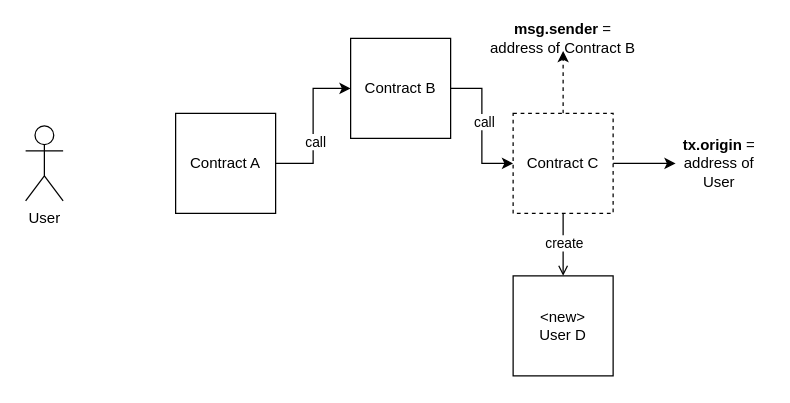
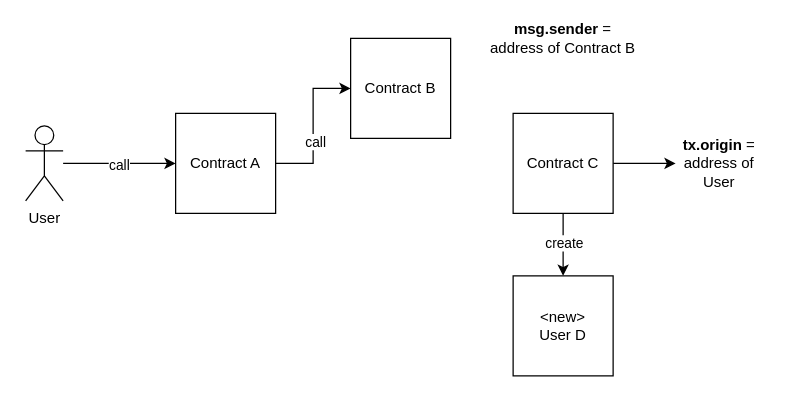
(563, 86) -> none
(482, 121) -> none
none -> (115, 163)
(563, 163) -> (563, 163)
(563, 267) -> (563, 266)
